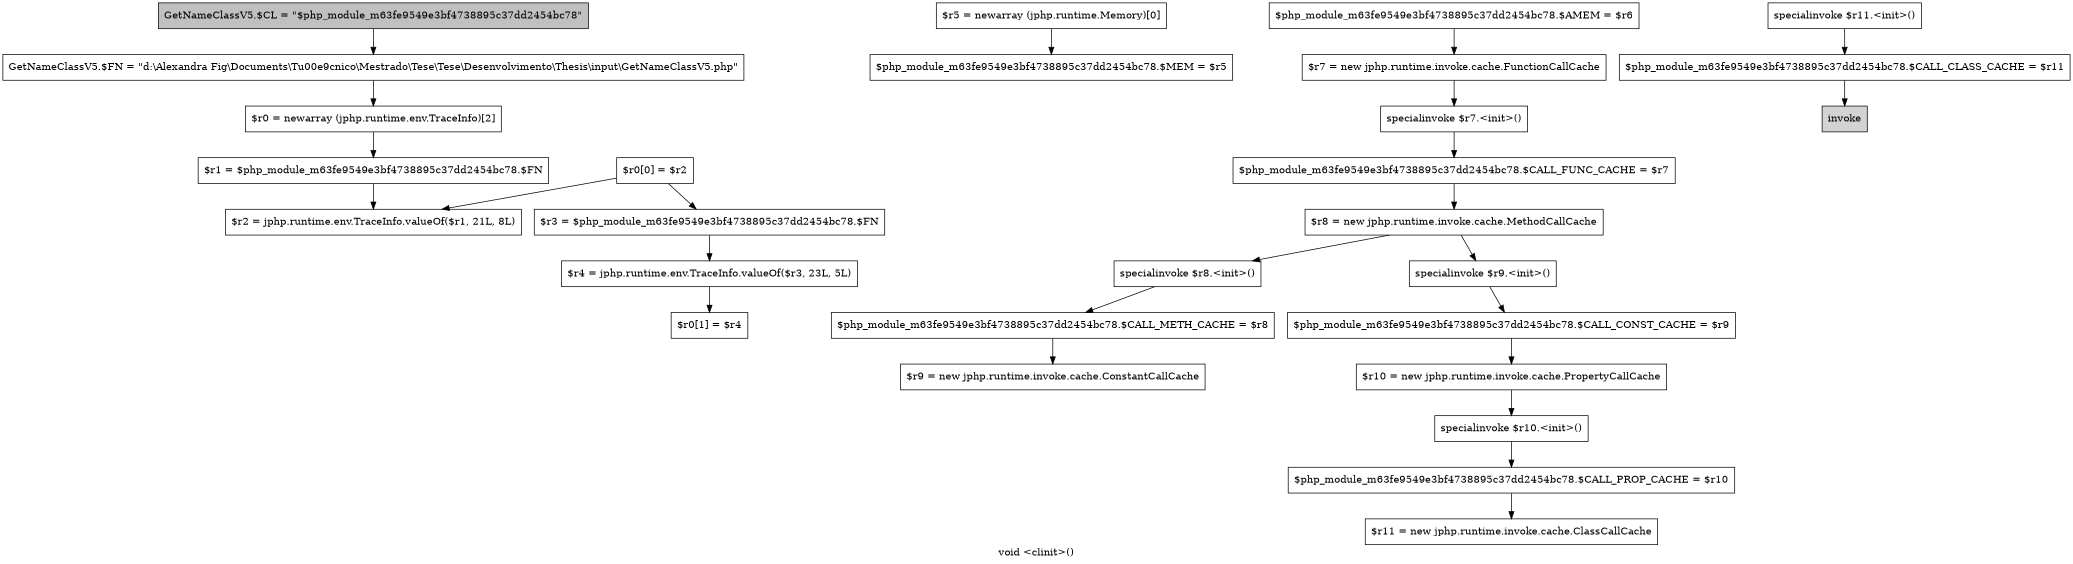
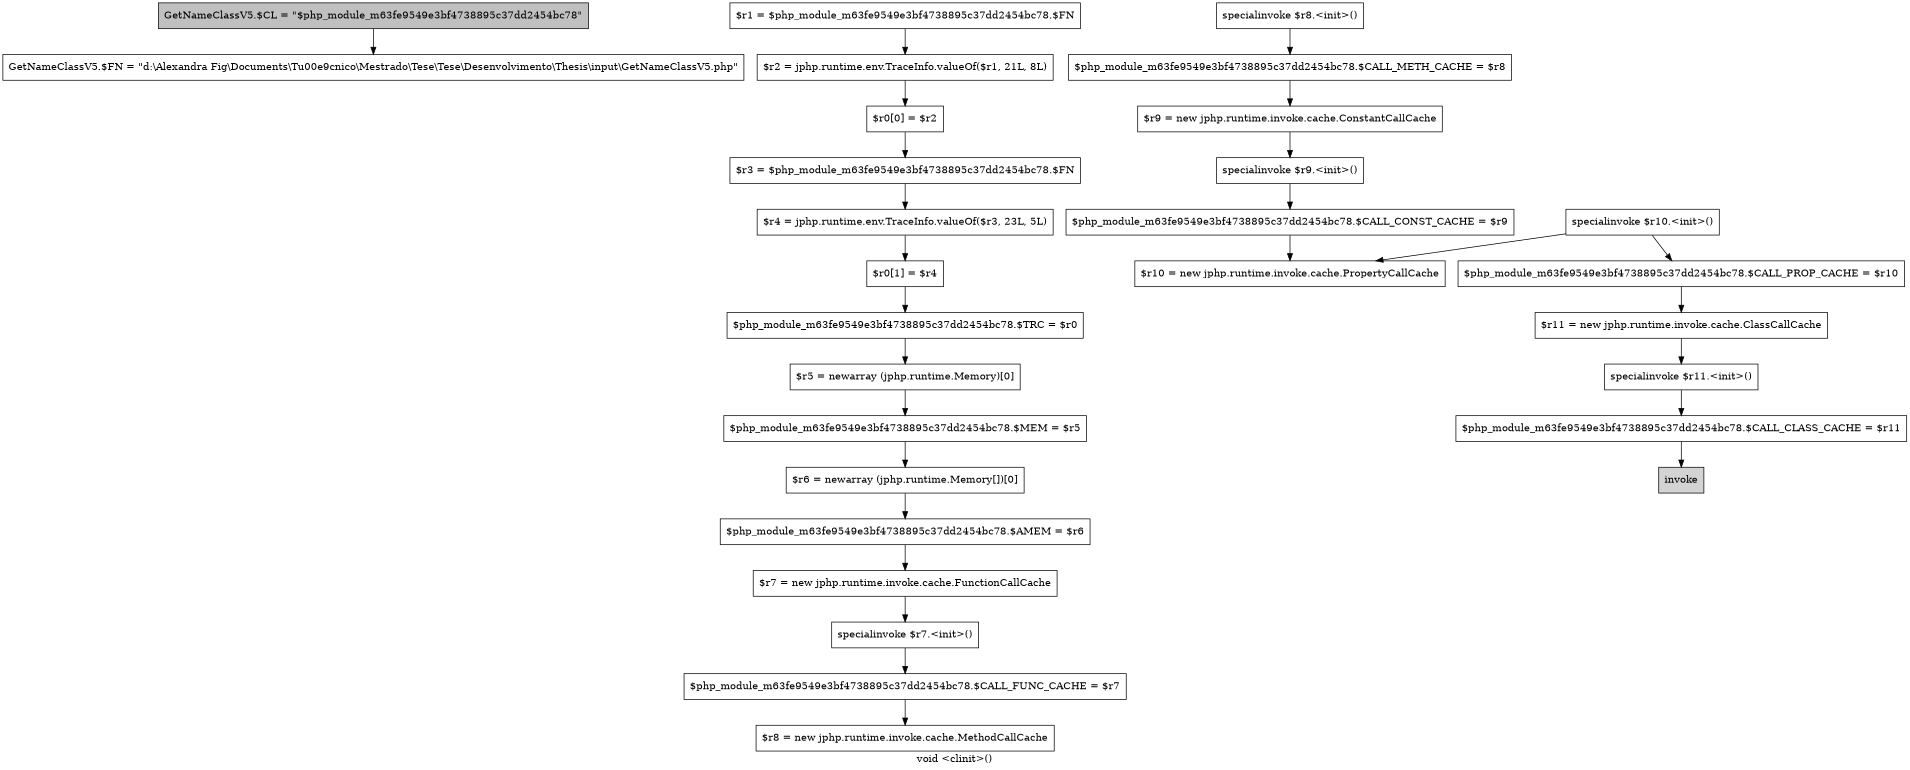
(373, 119) -> none
(533, 193) -> (905, 90)
(1467, 245) -> (1290, 141)
(1324, 247) -> none
none -> (905, 325)
none -> (1681, 348)
(1511, 399) -> (1474, 247)
none -> (905, 480)
